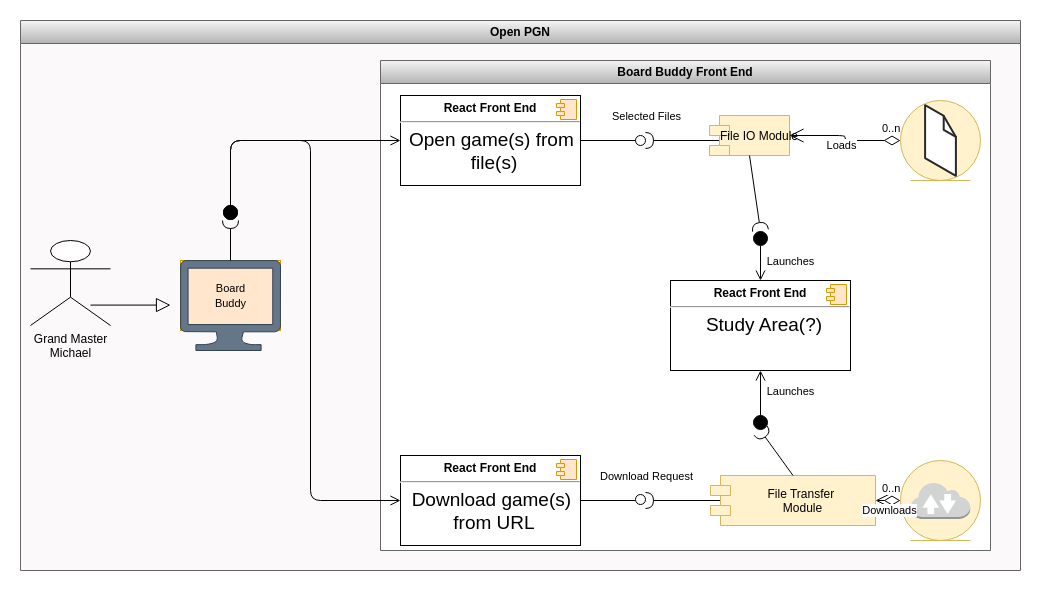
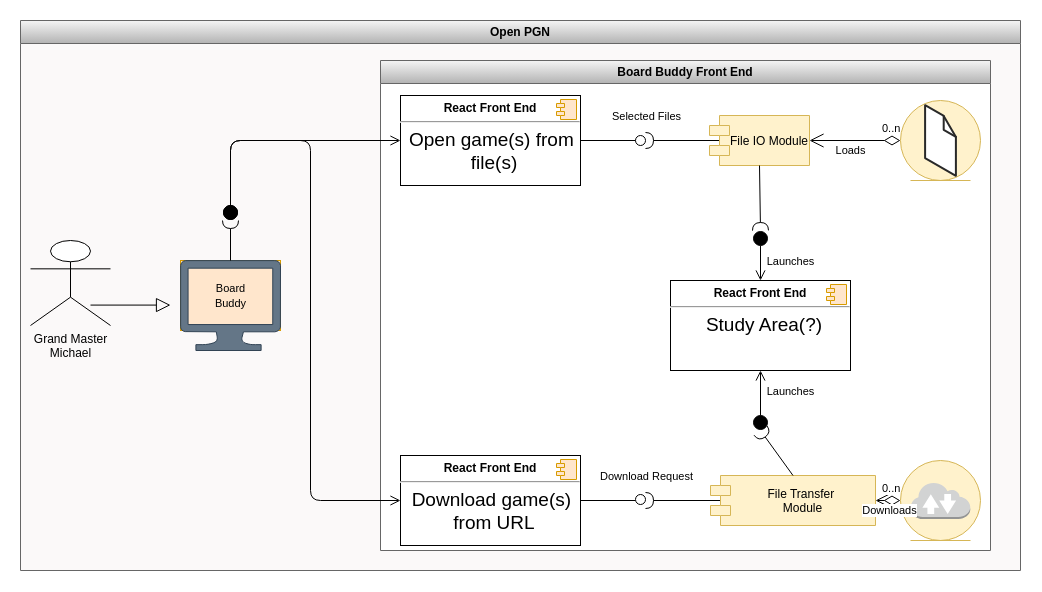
(750, 136) -> (760, 141)
